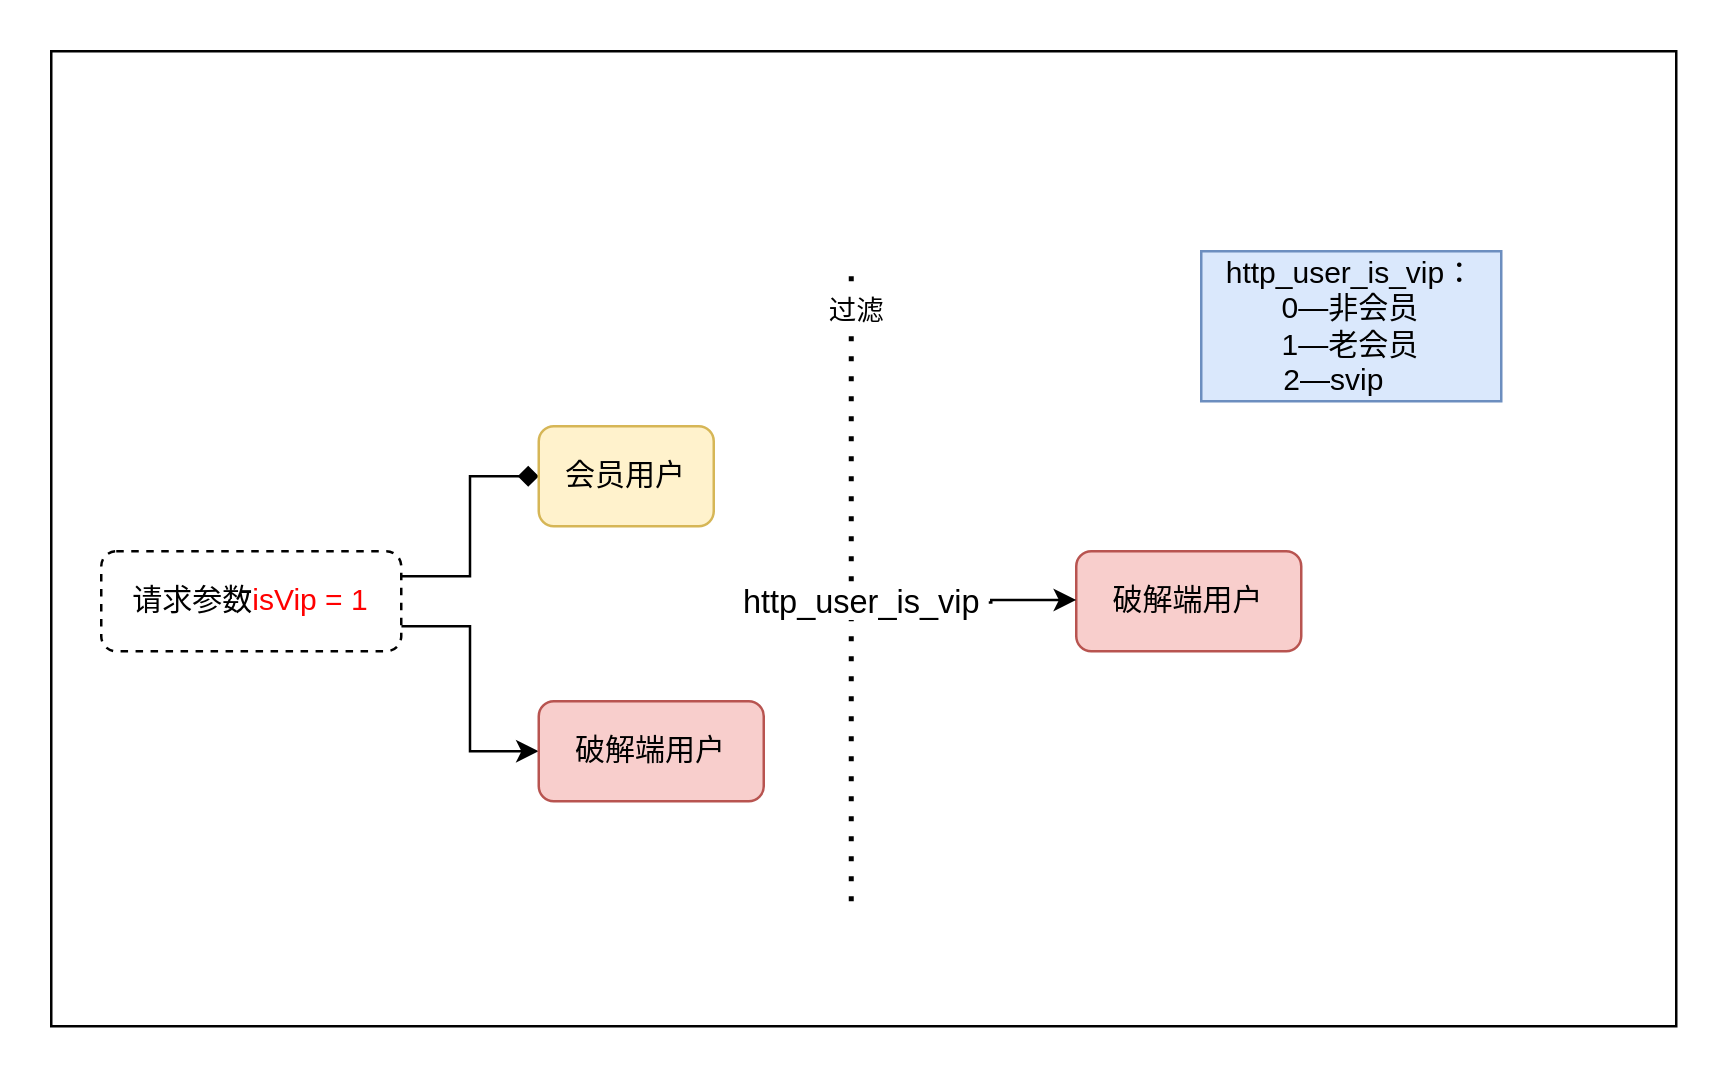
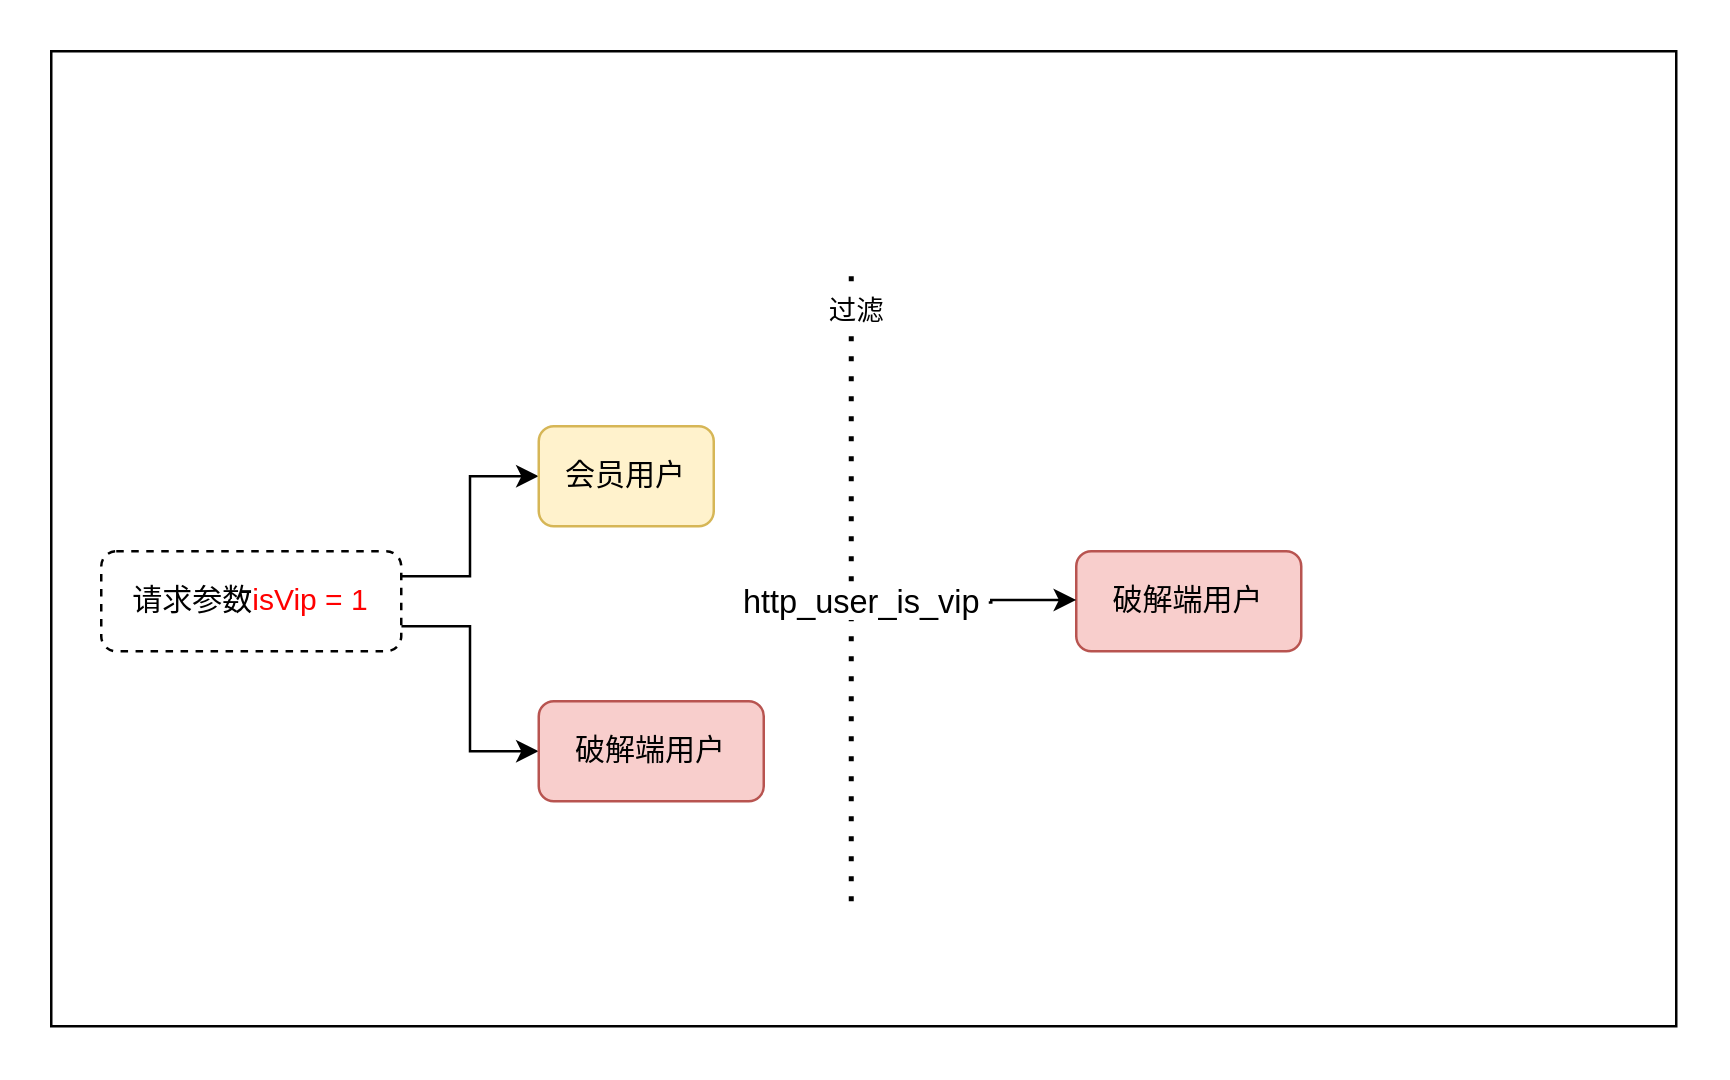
(1351, 326) -> none
(518, 476) -> (519, 476)
